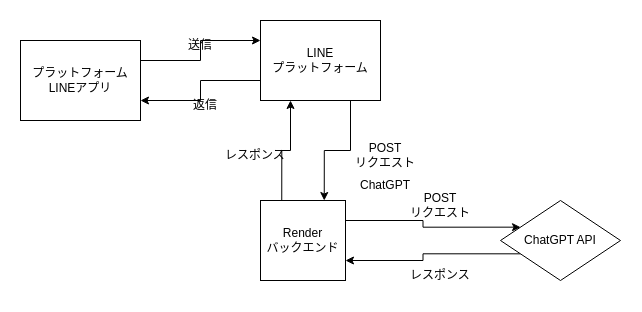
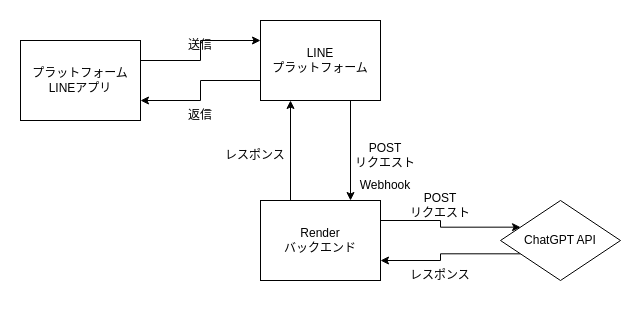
(206, 106) -> (201, 116)
(386, 186) -> (386, 186)
(303, 241) -> (321, 241)
